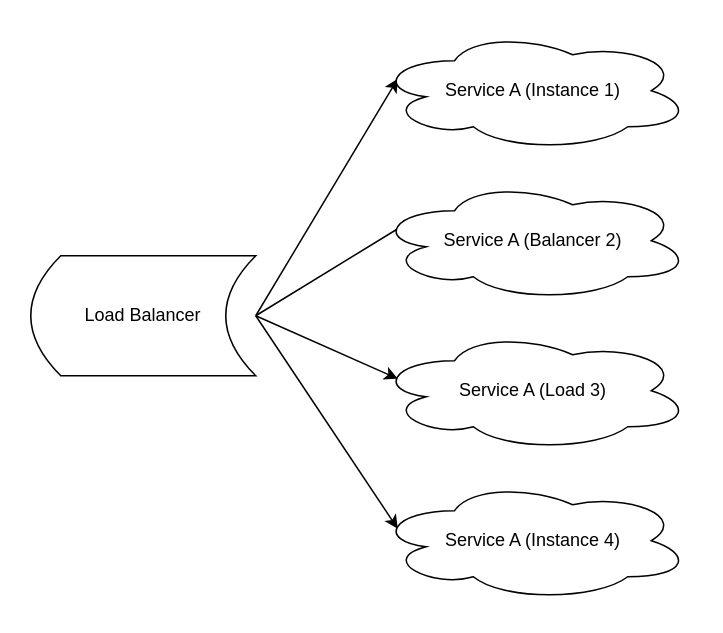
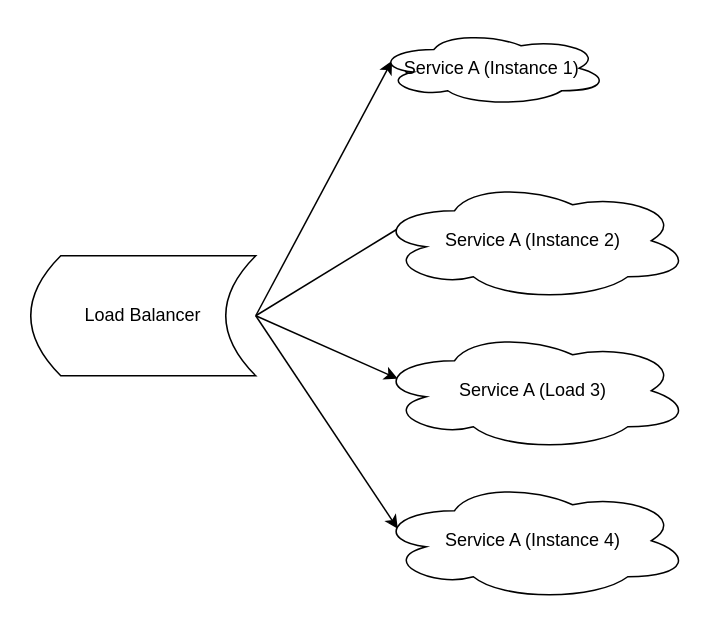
(533, 91) -> (492, 68)
(533, 241) -> (533, 241)
